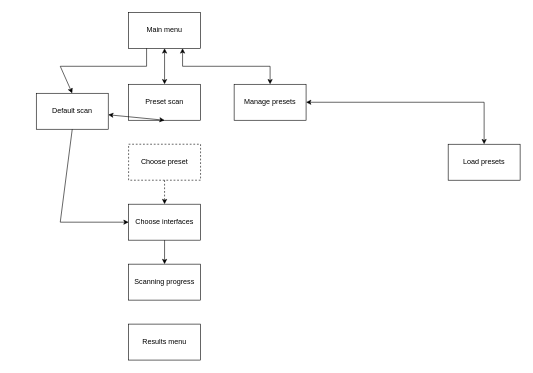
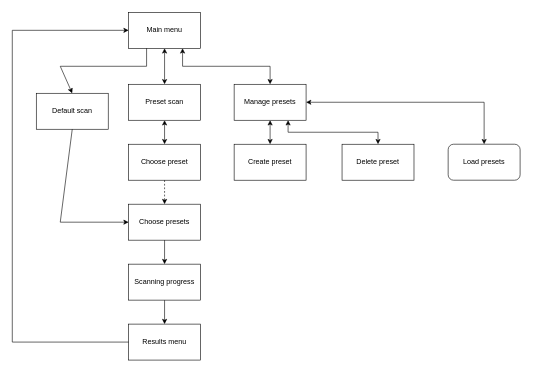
(137, 118) -> (165, 132)
none -> (378, 134)
none -> (270, 138)
(165, 162) -> (165, 162)
none -> (270, 162)
none -> (378, 162)
(485, 162) -> (485, 162)
(165, 222) -> (165, 222)
none -> (165, 310)
none -> (12, 342)
